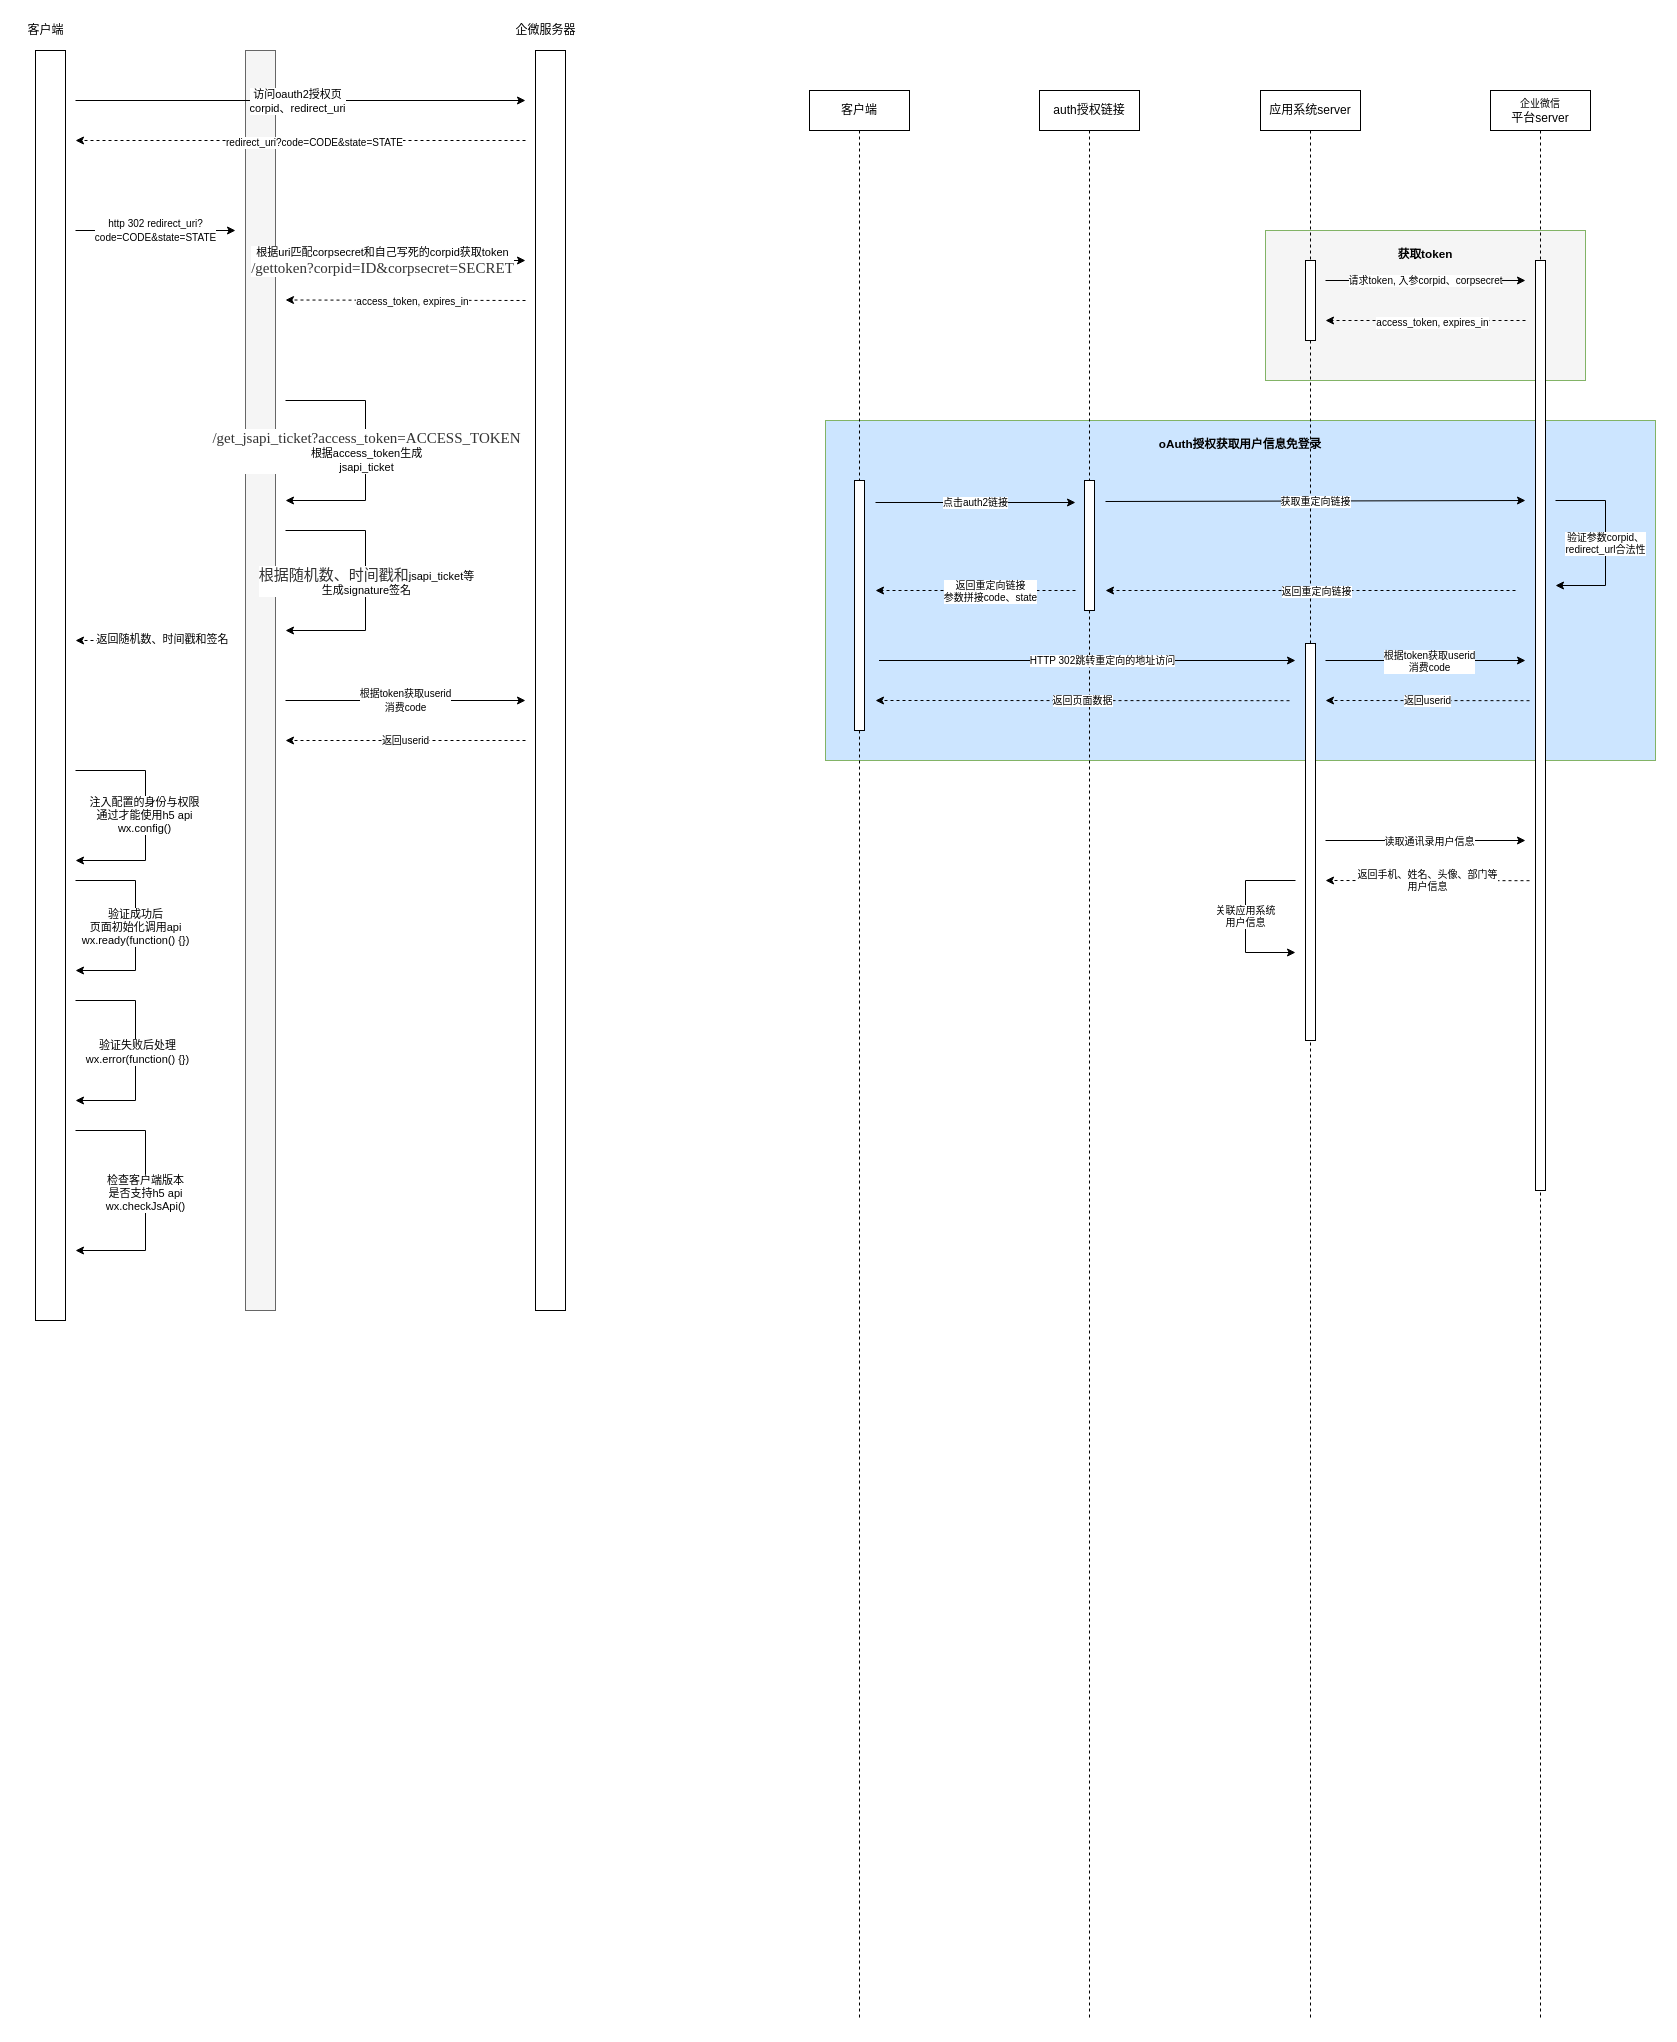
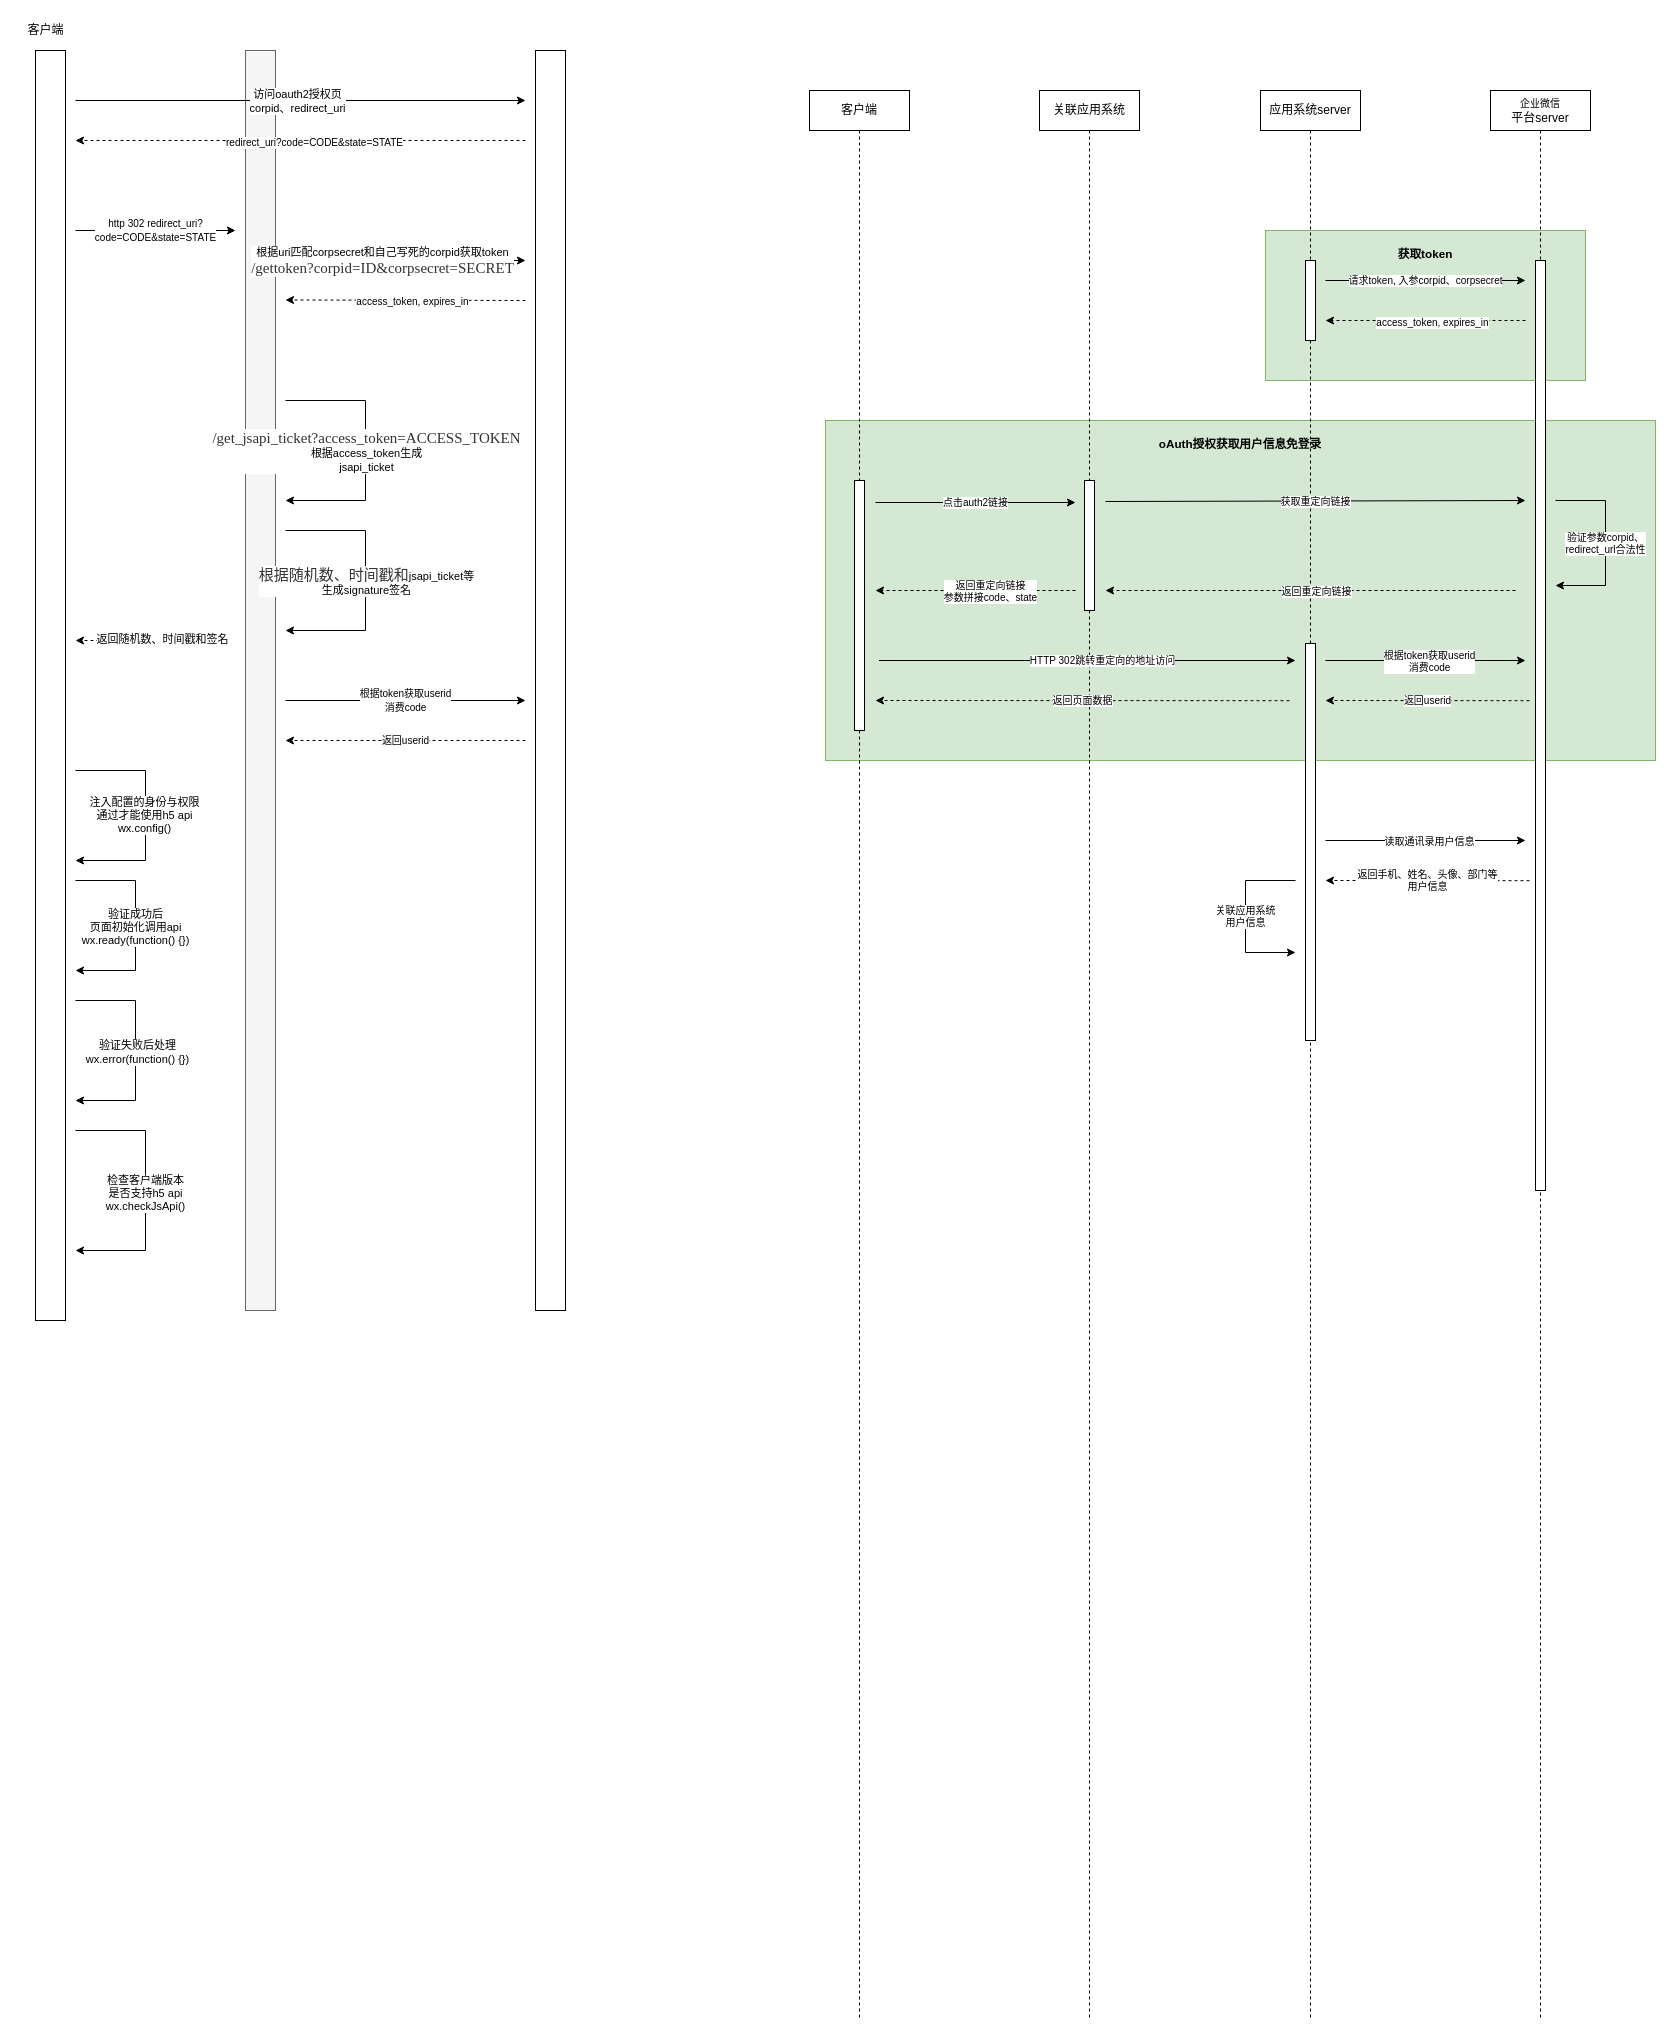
(546, 31) -> none
(1090, 111) -> (1090, 111)
(1426, 306) -> (1426, 306)
(1241, 591) -> (1241, 591)
